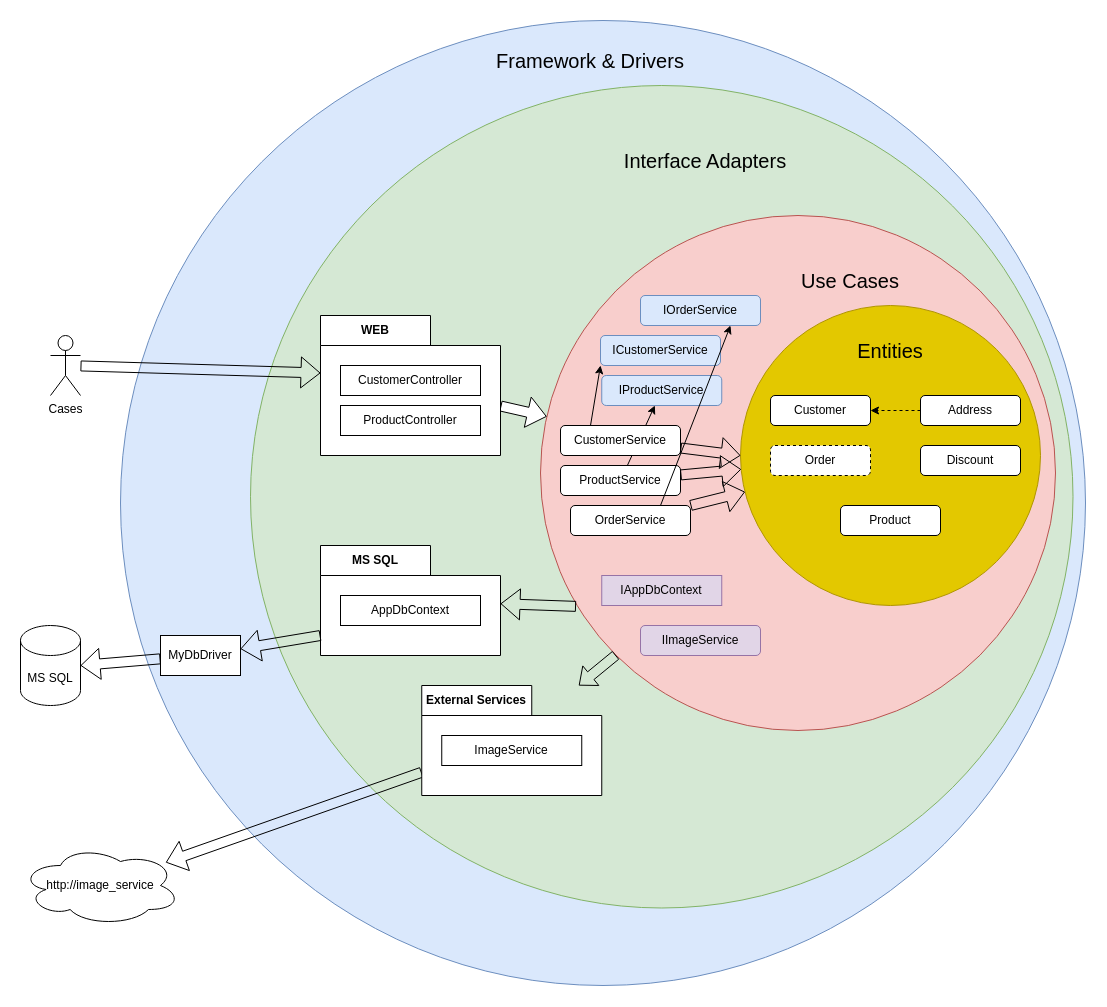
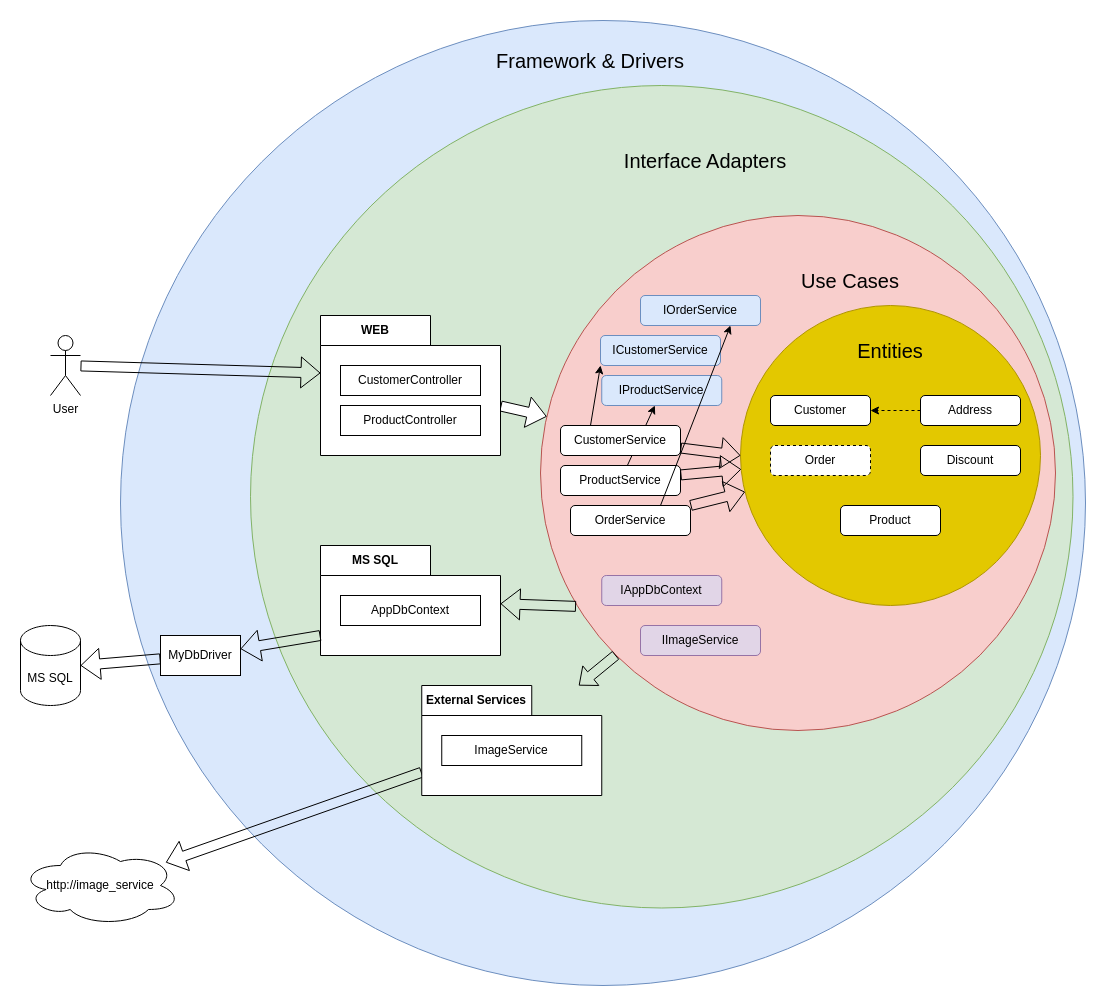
(66, 410) -> (66, 410)
(662, 591) -> (662, 591)
